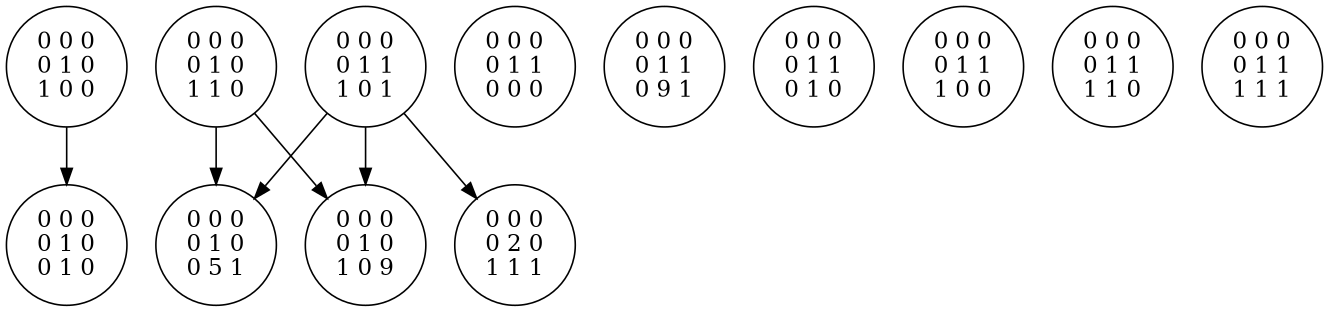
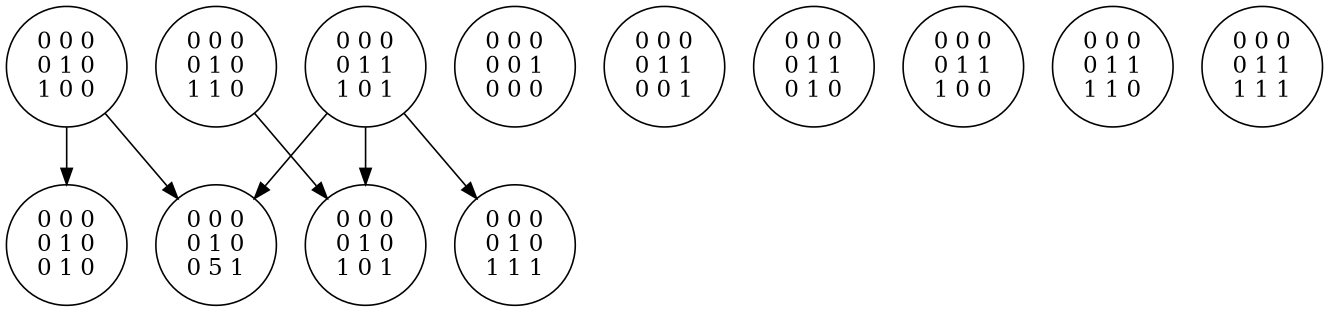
(515, 67) -> (515, 67)
(664, 67) -> (664, 67)
(216, 148) -> (136, 150)
(366, 245) -> (366, 245)
(515, 245) -> (515, 245)
